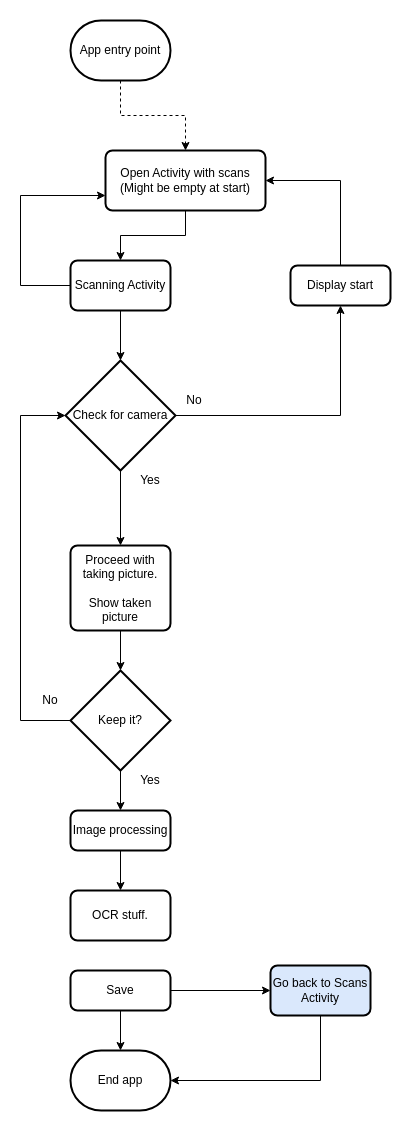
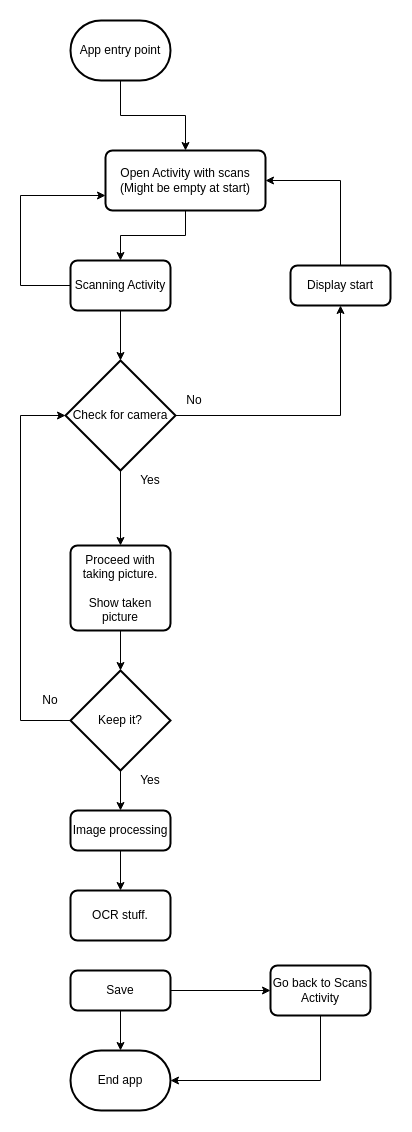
(150, 116) -> (150, 116)
(321, 991) -> (321, 991)
